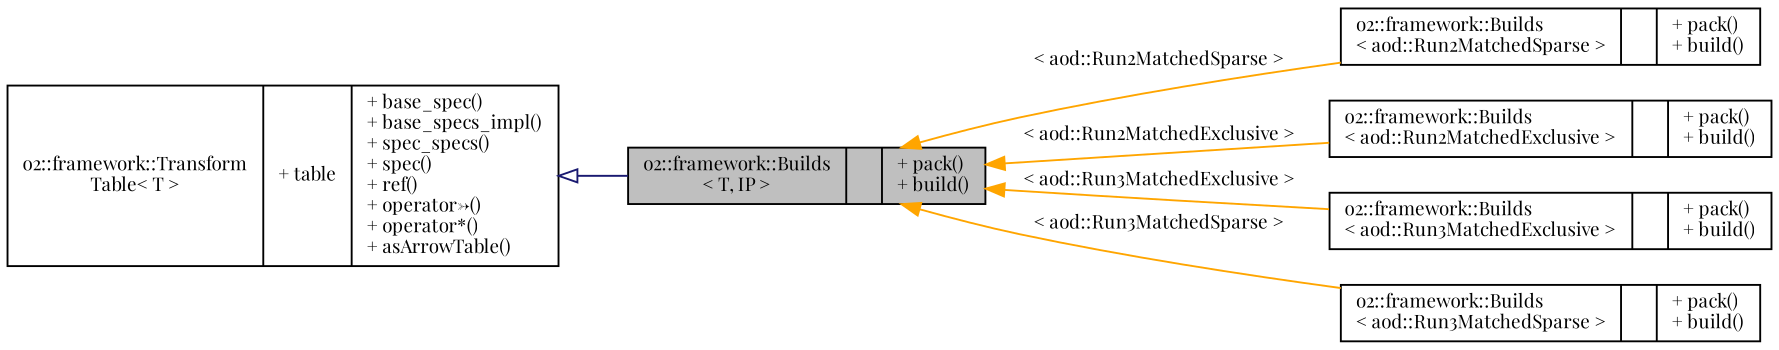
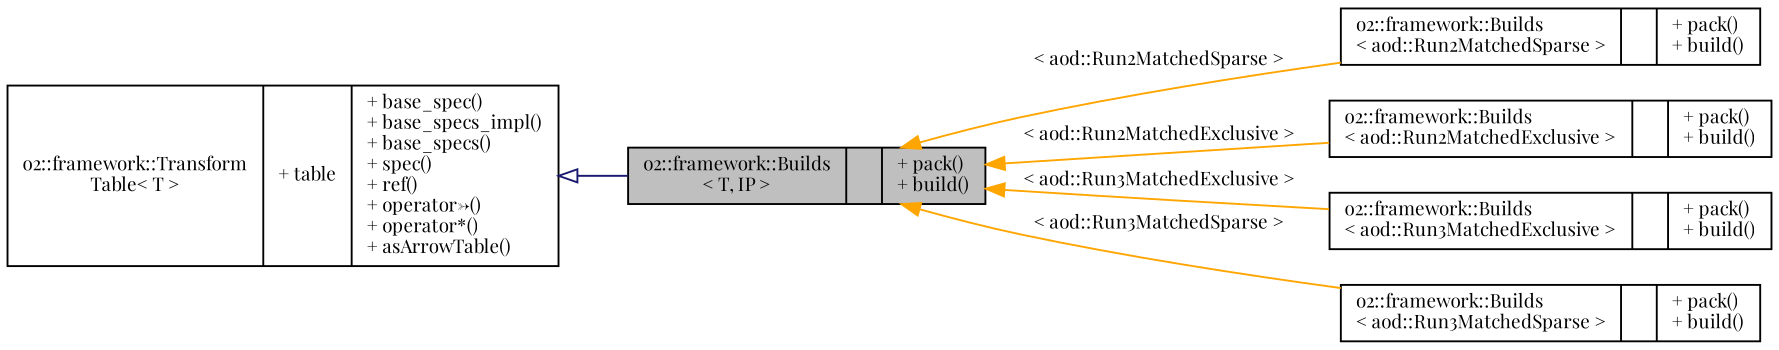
(429, 144) -> (430, 144)
